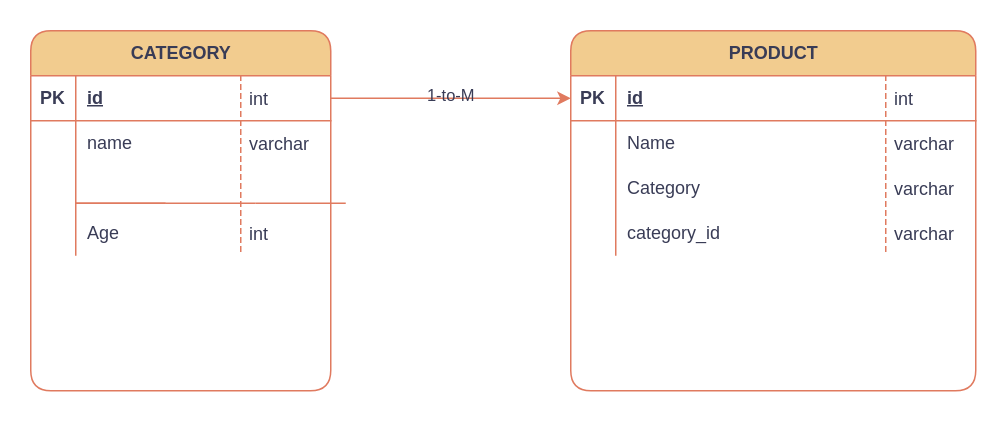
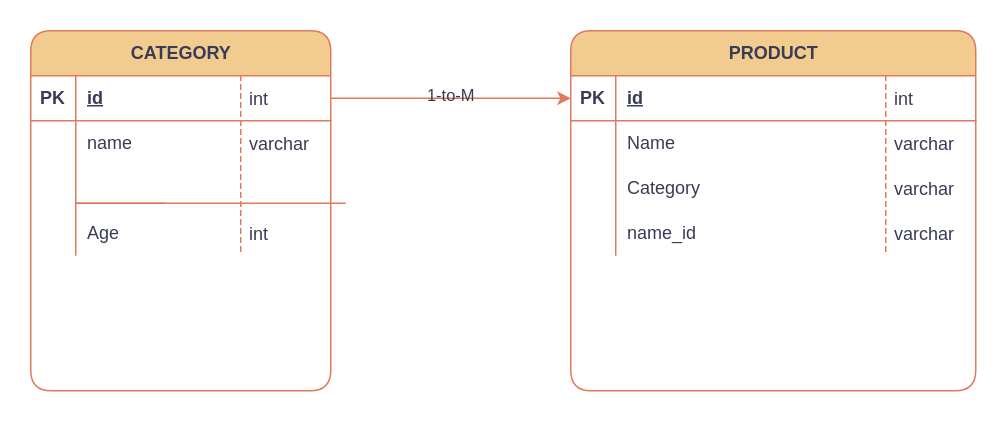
(681, 233) -> (661, 233)
